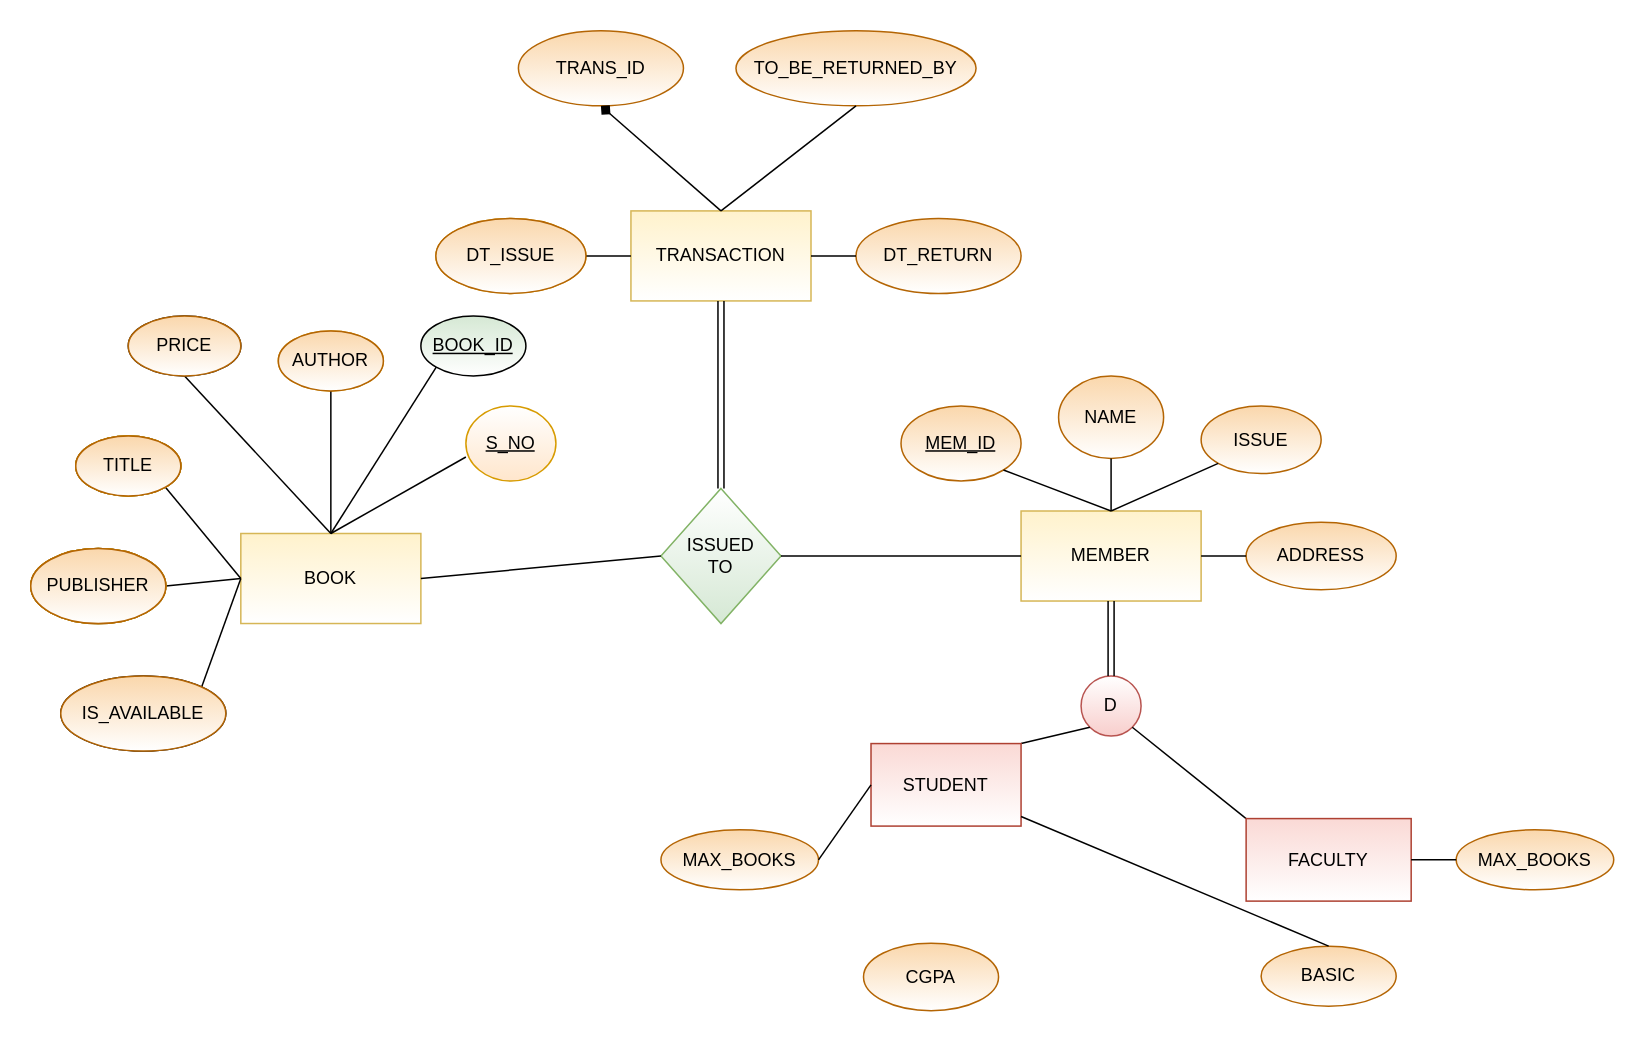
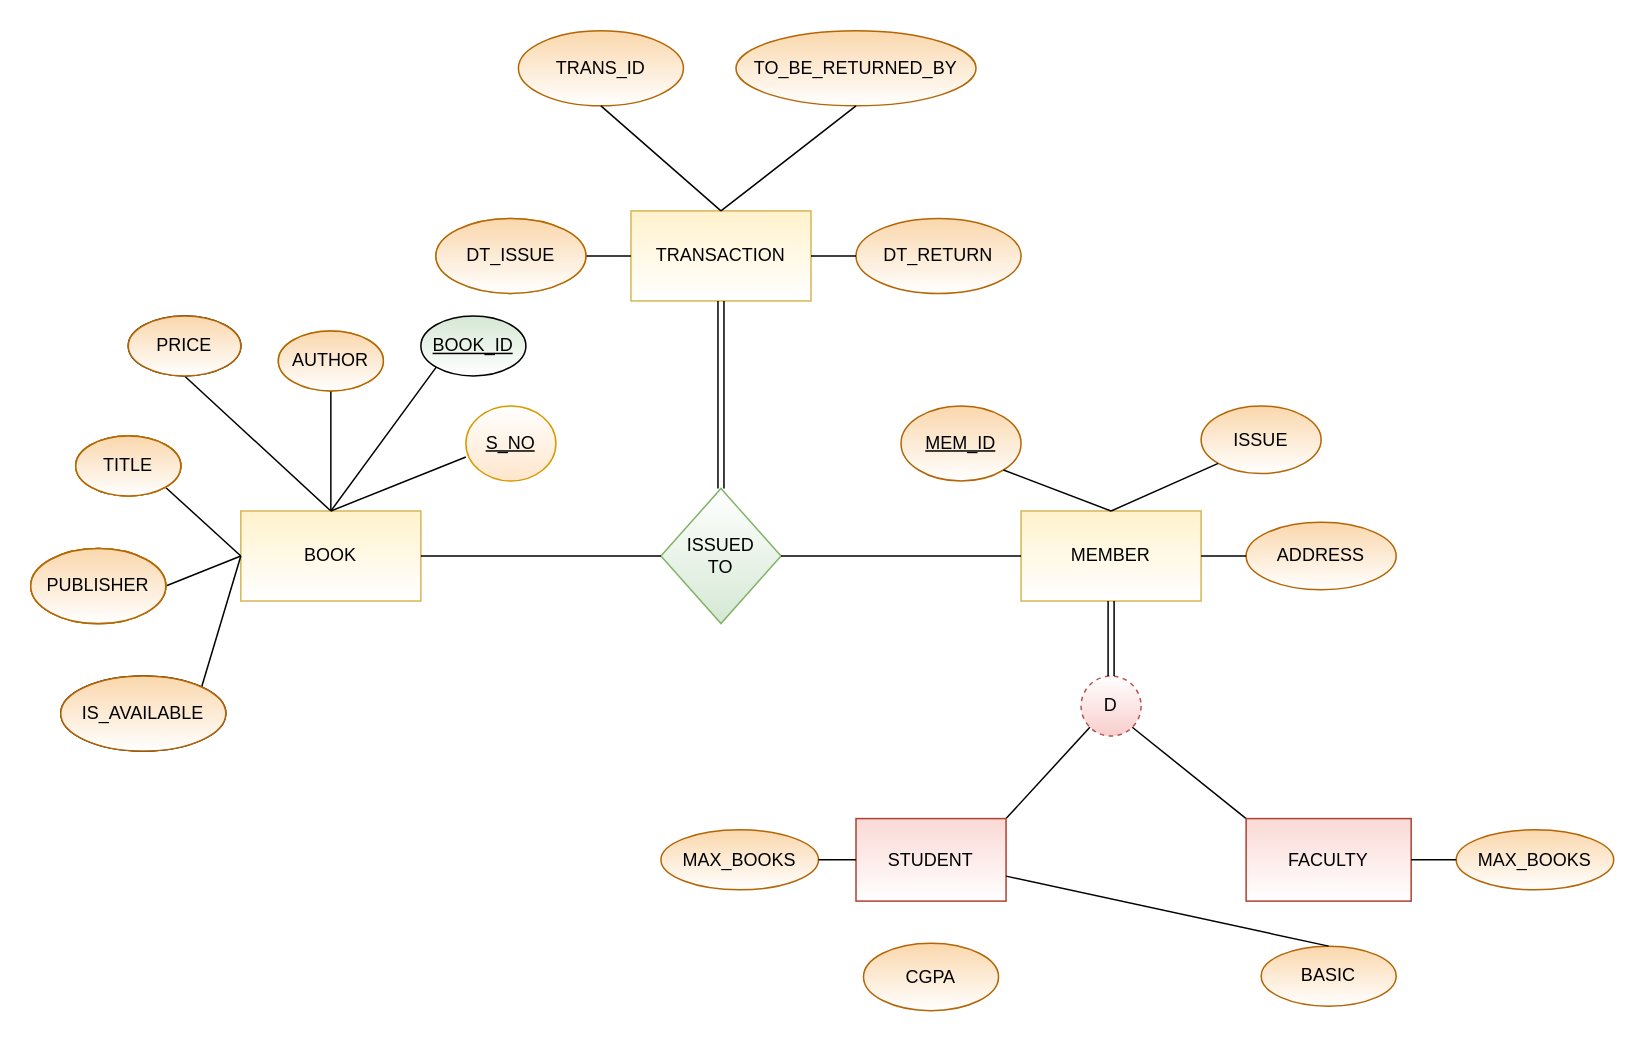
(609, 113) -> (605, 110)
(1111, 417) -> none
(1111, 482) -> none
(331, 578) -> (331, 556)
(1111, 706) -> (1111, 706)
(946, 785) -> (931, 860)
